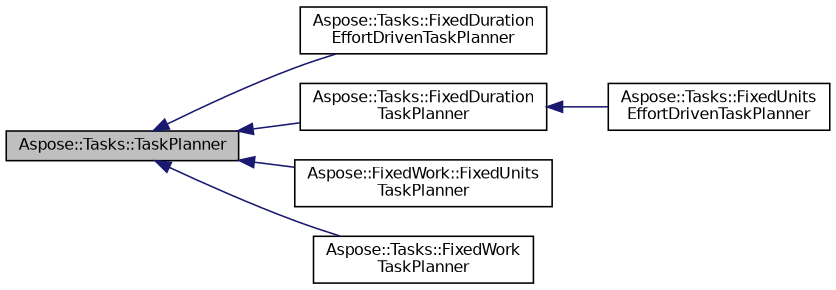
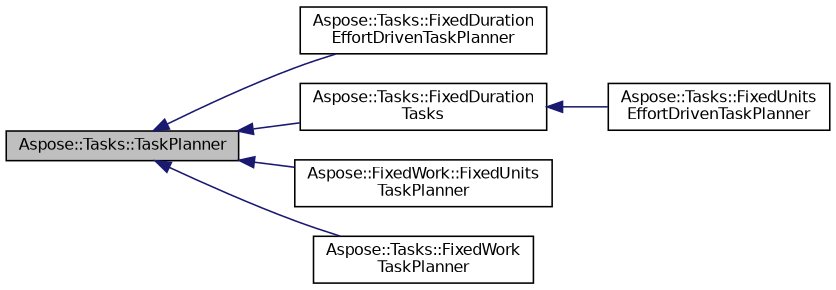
(423, 107) -> (423, 107)
